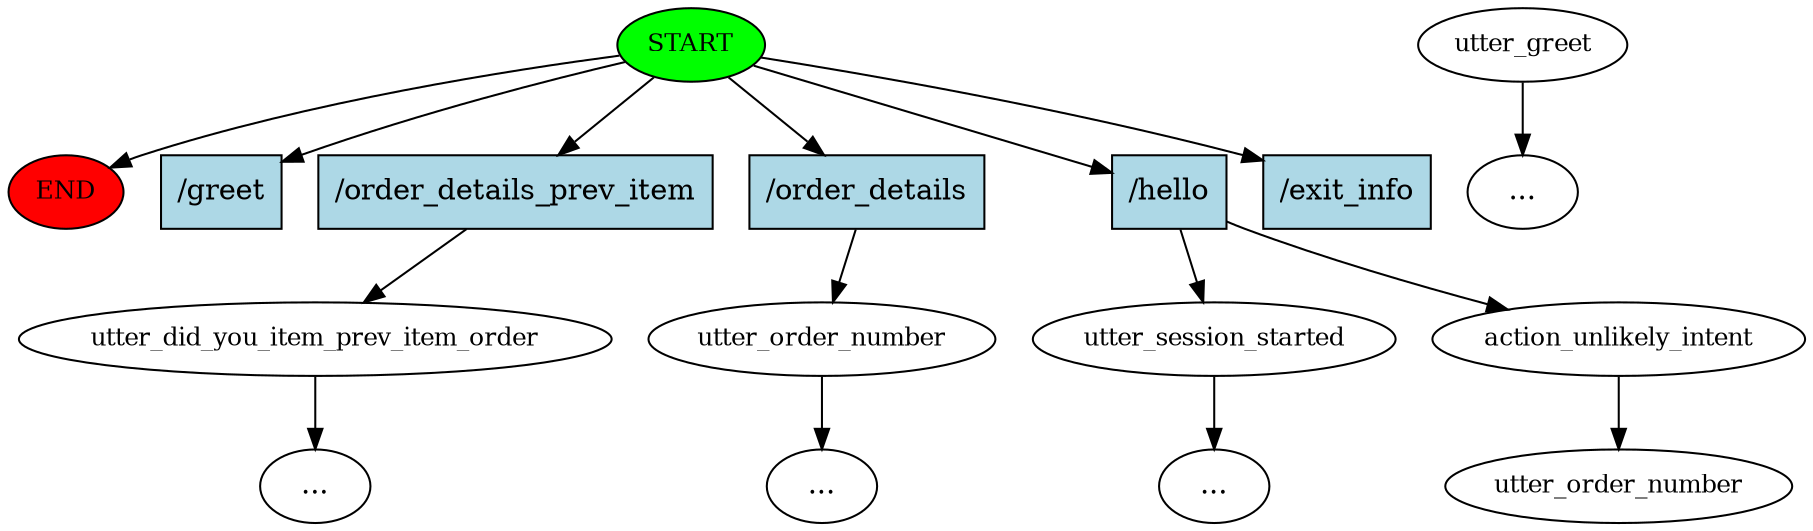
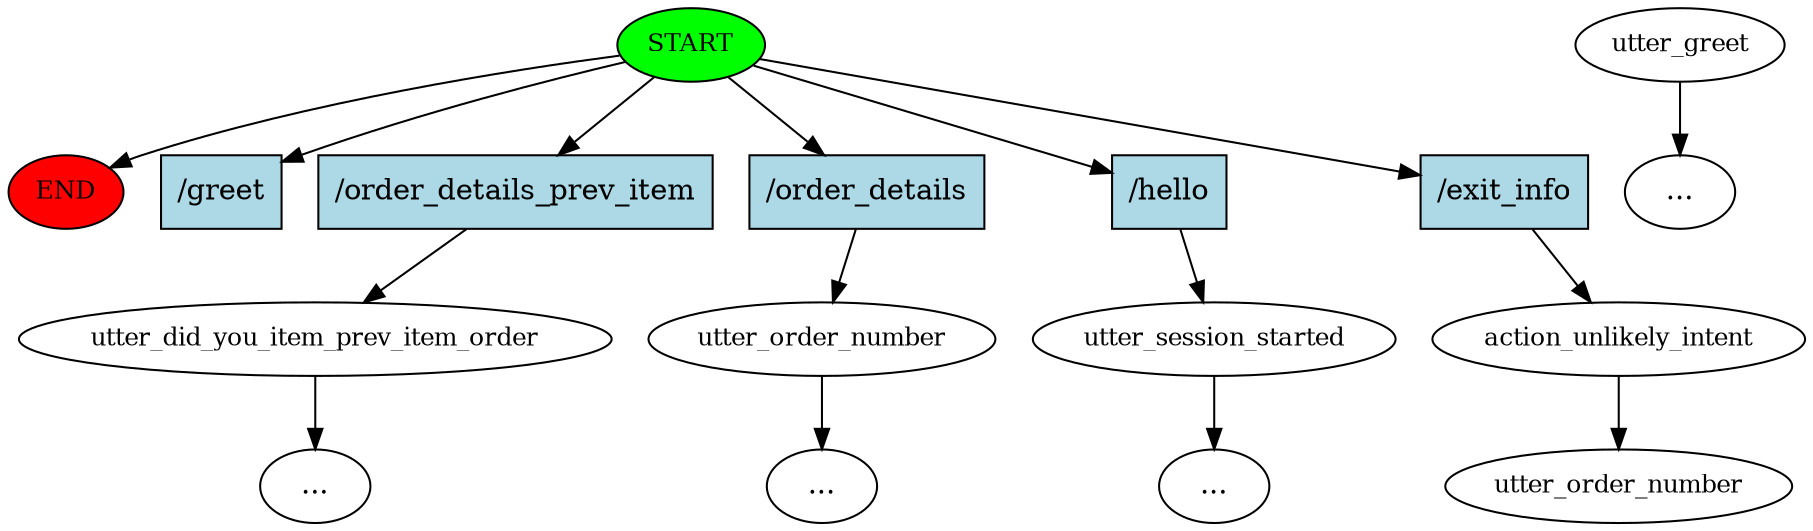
(1356, 266) -> (1555, 258)
